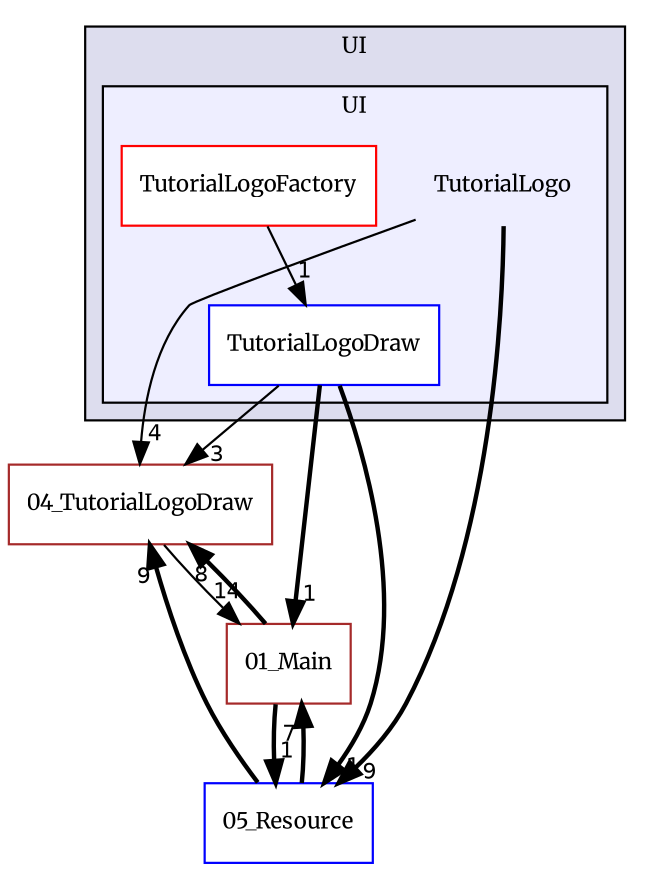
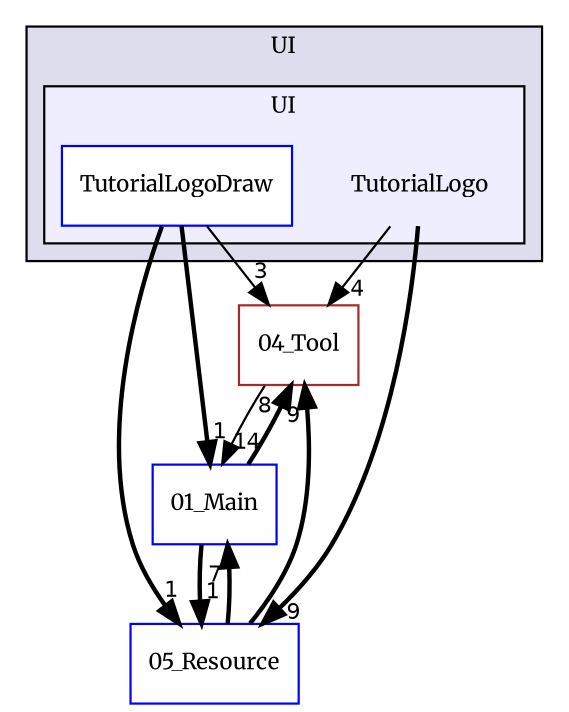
(249, 186) -> none
(140, 504) -> (299, 345)
(289, 664) -> (215, 504)
